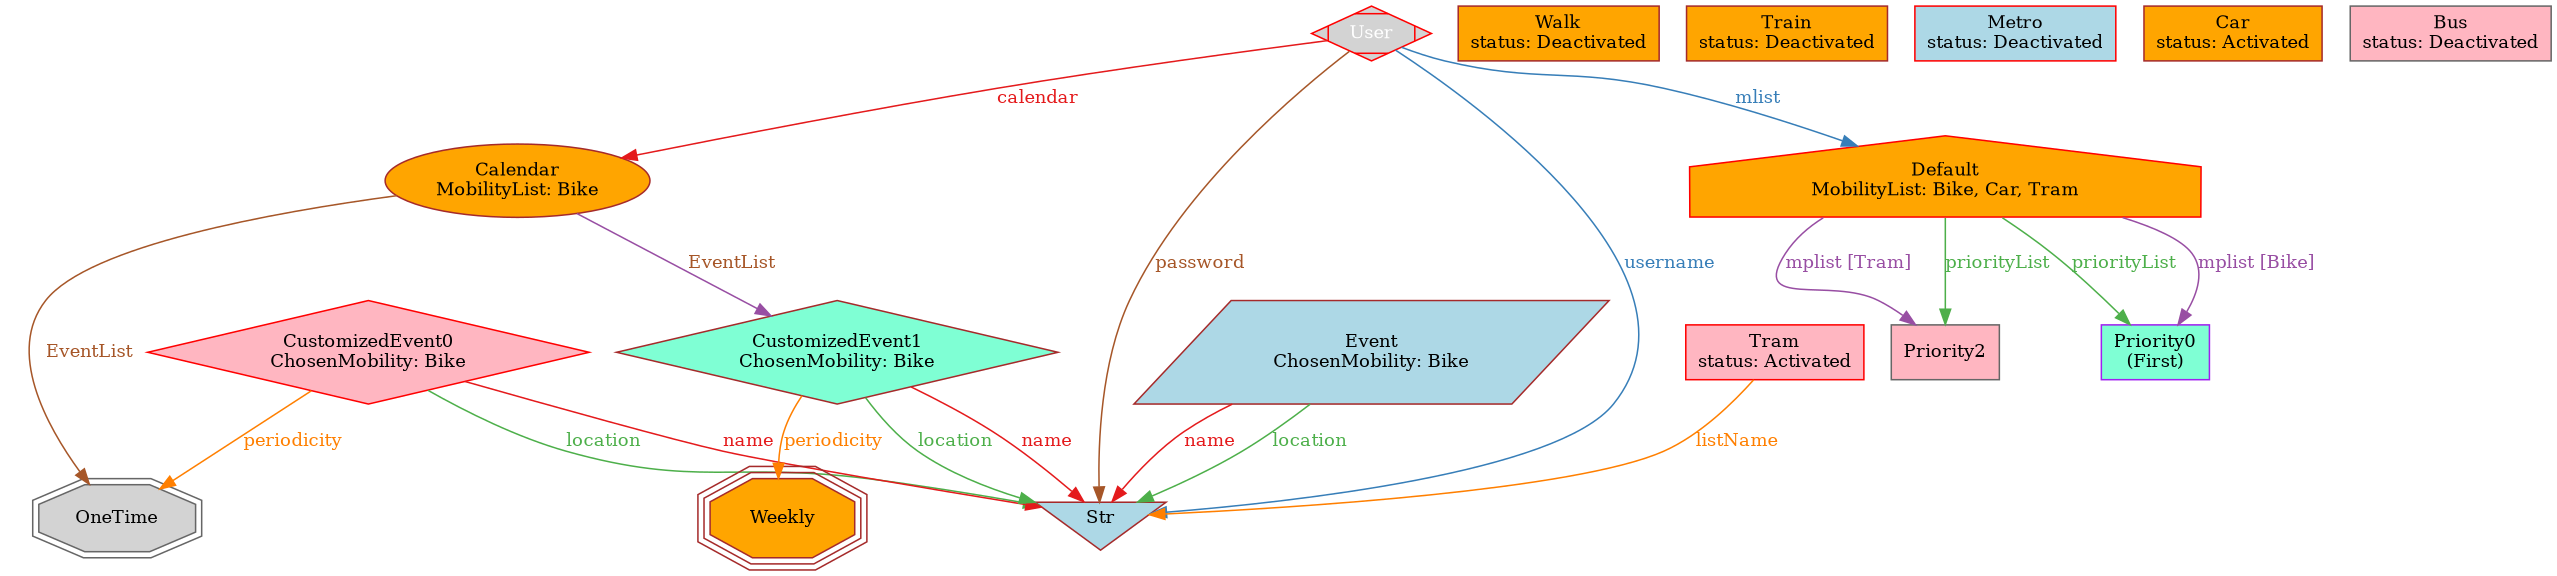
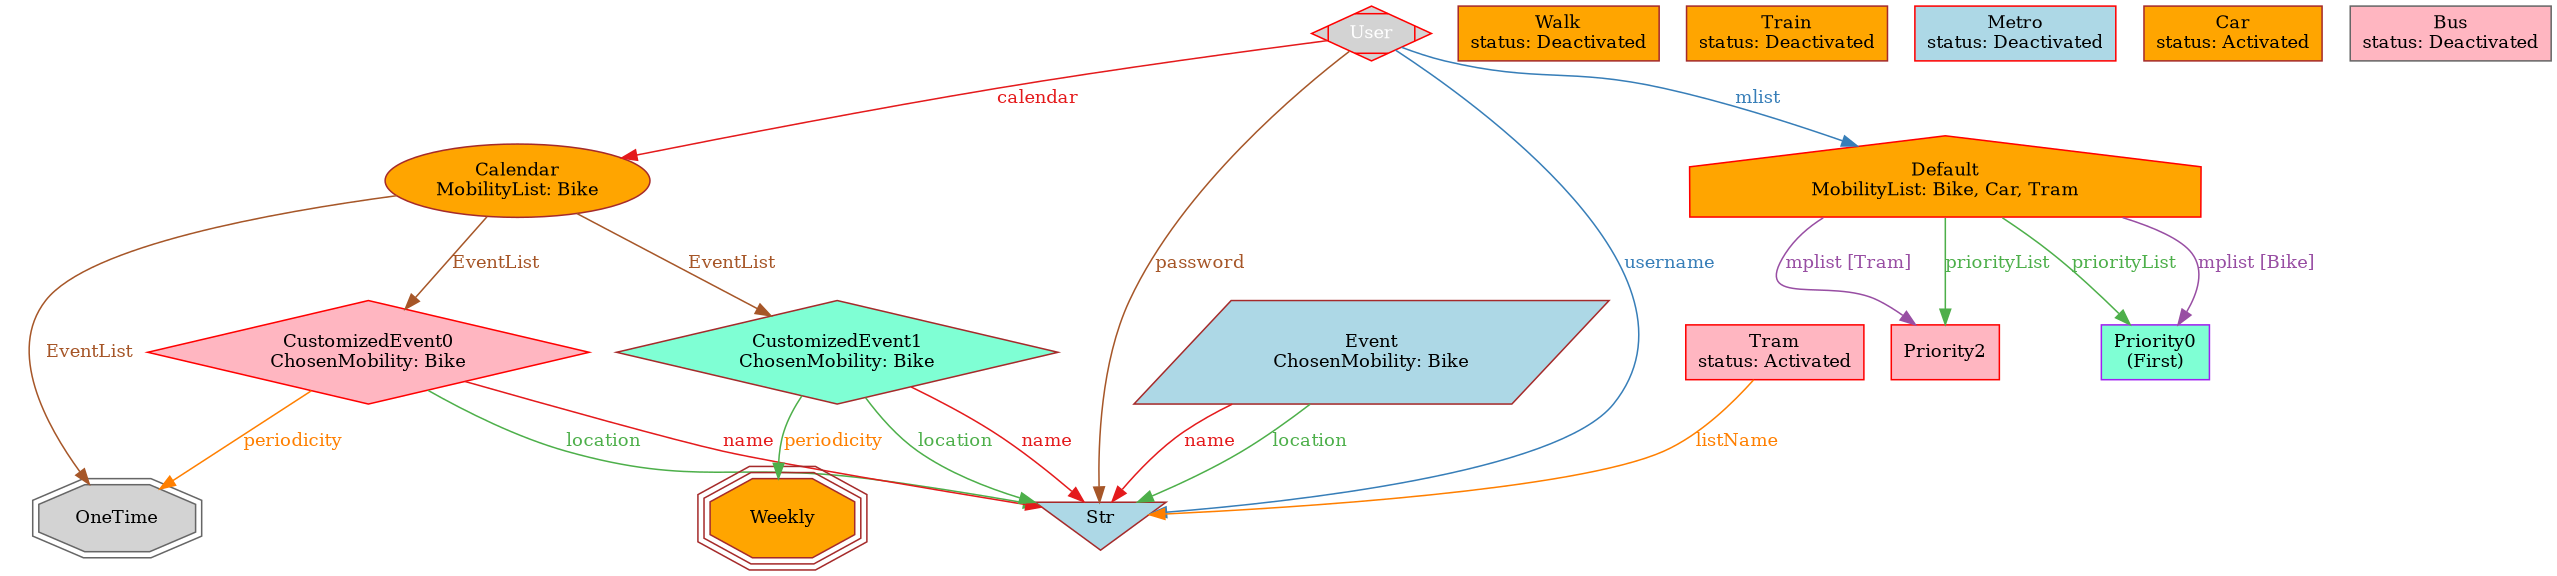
none -> (451, 257)
(667, 261) -> (667, 261)
(1945, 352) -> (1945, 352)
(785, 428) -> (785, 428)
